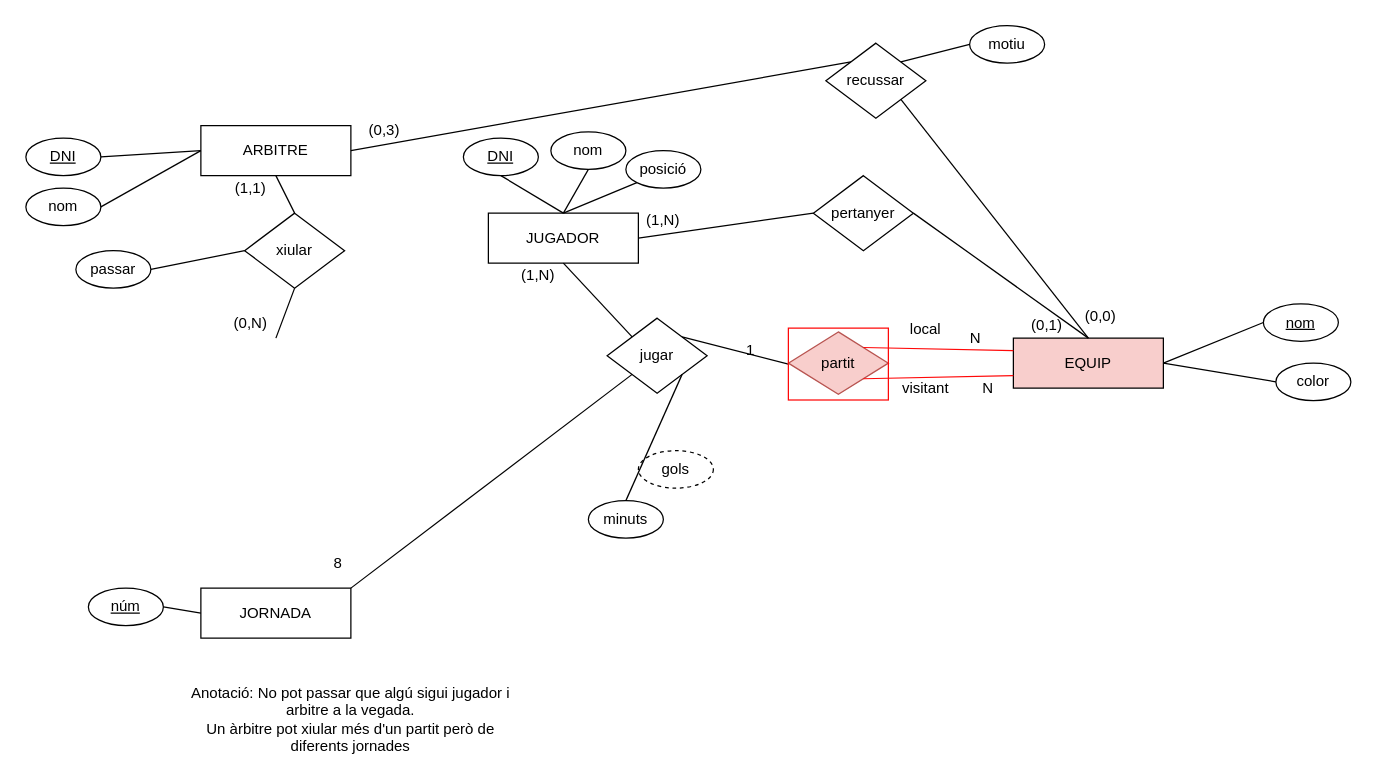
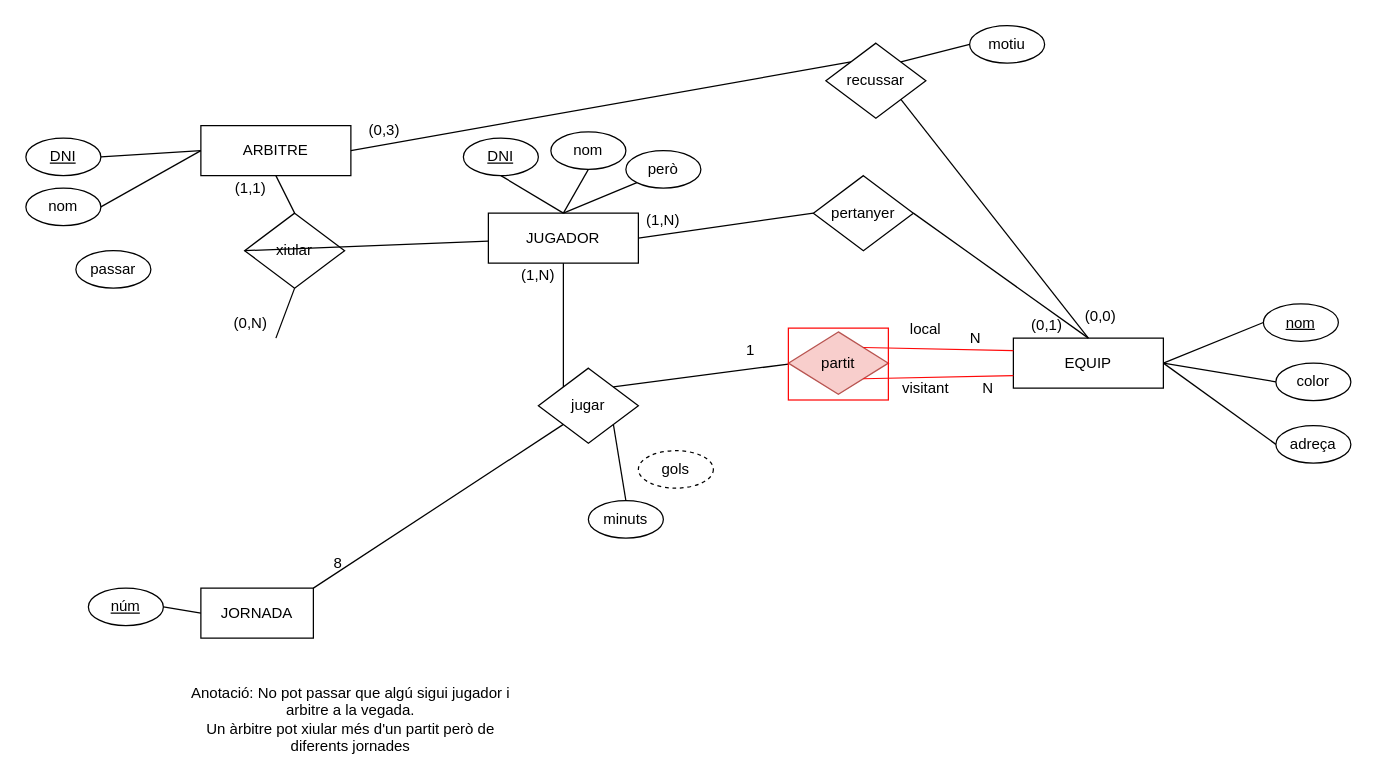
(663, 169) -> (663, 169)
(198, 260) -> (366, 246)
(657, 356) -> (588, 406)
(1088, 363) -> (1088, 363)
none -> (1221, 405)
none -> (1313, 444)
(276, 613) -> (257, 613)
